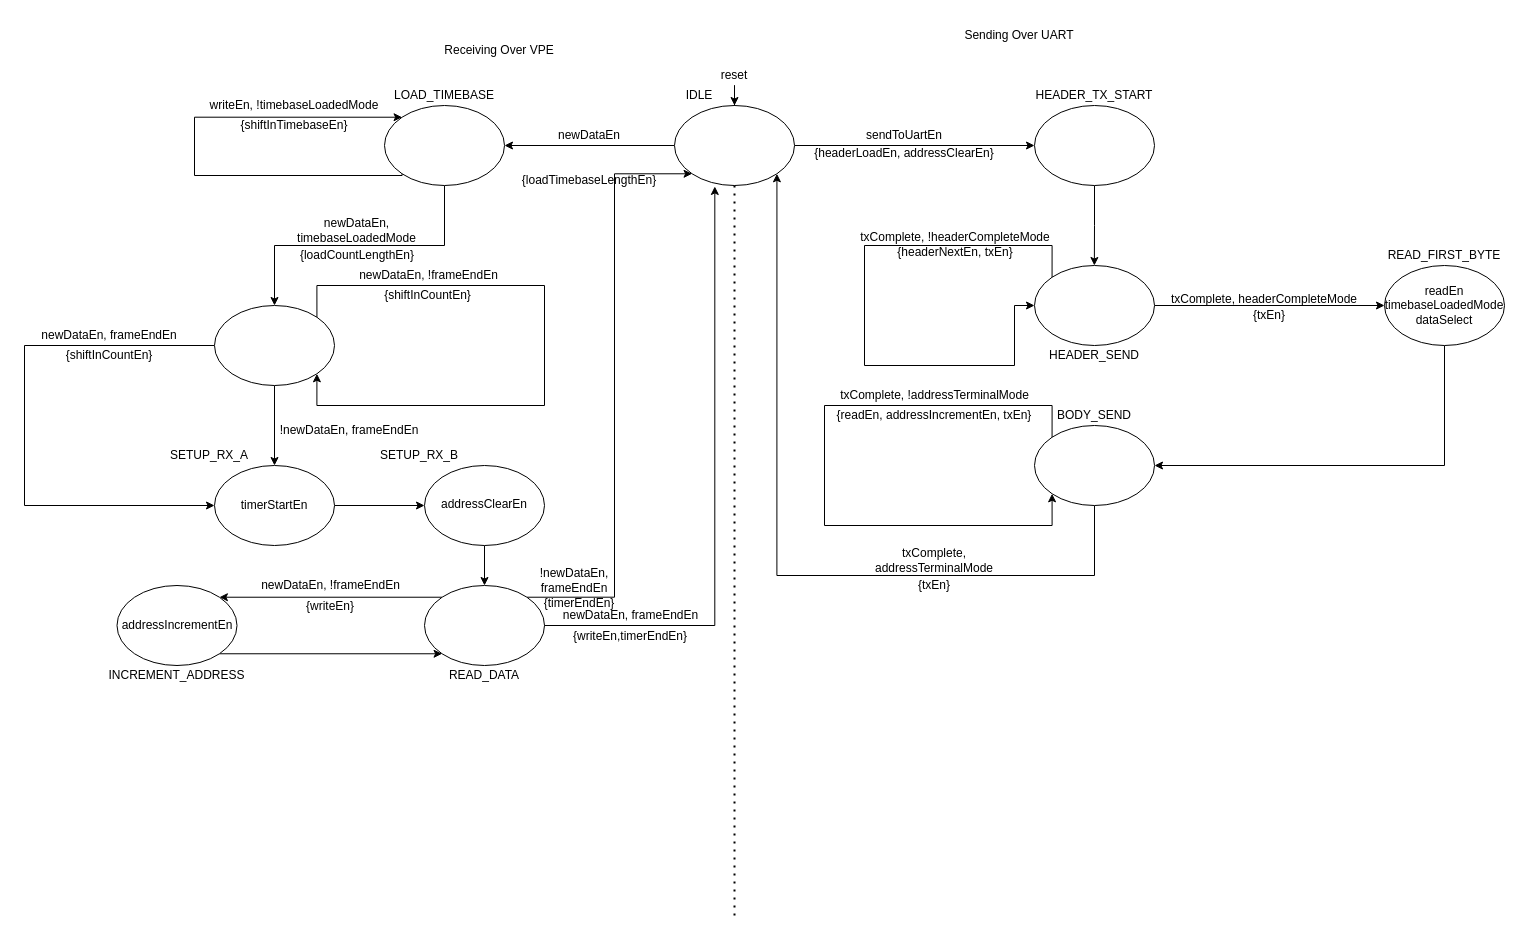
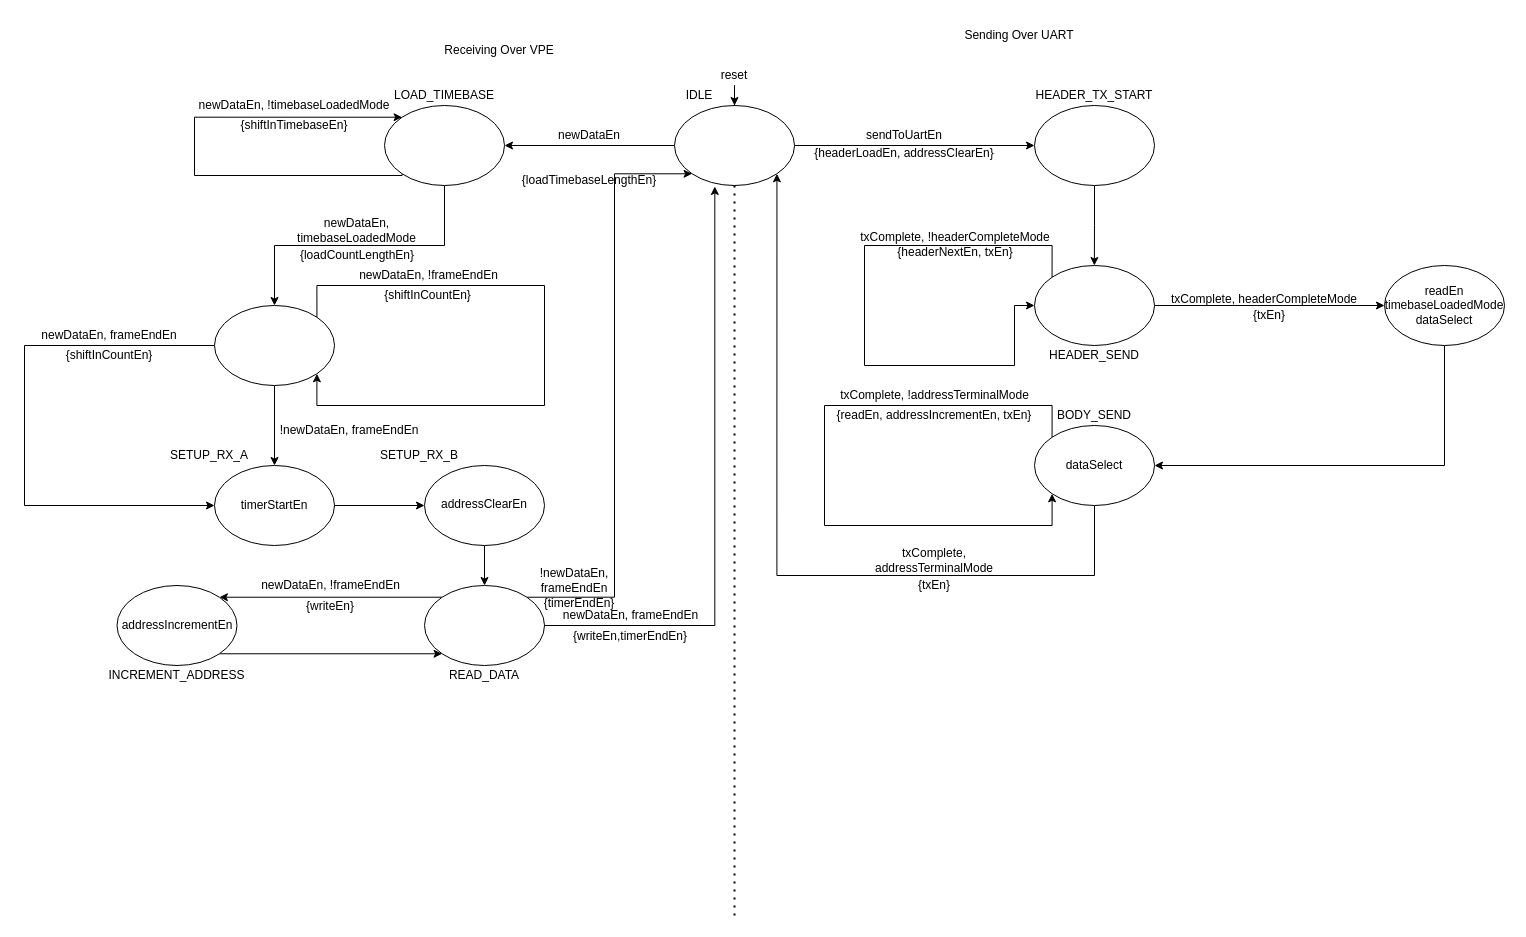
(295, 106) -> (295, 106)
(1445, 256) -> none
none -> (1095, 466)
